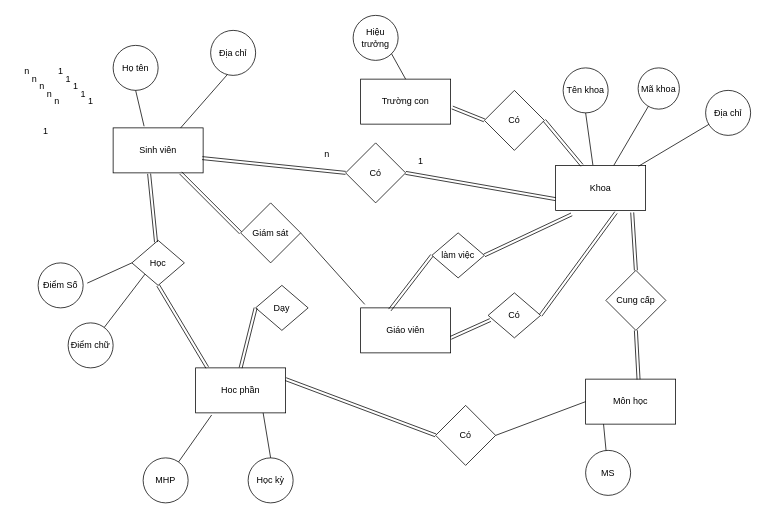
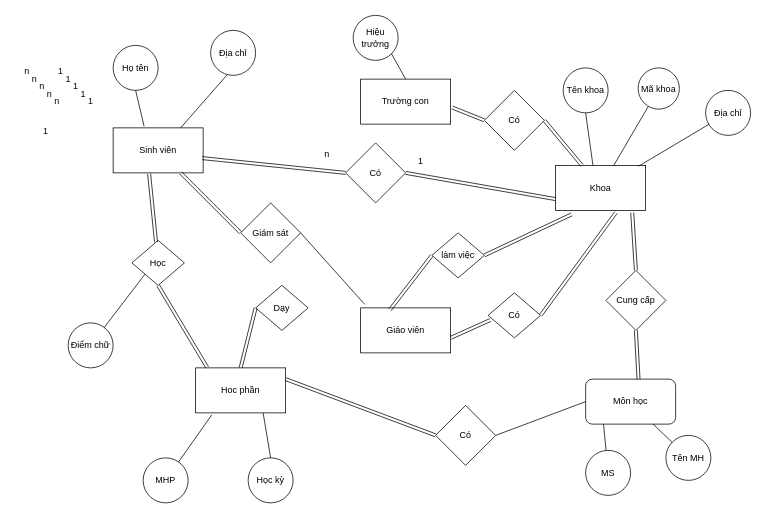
(109, 273) -> none
(60, 285) -> none
(630, 402) -> (630, 402)
none -> (662, 433)
none -> (688, 458)
